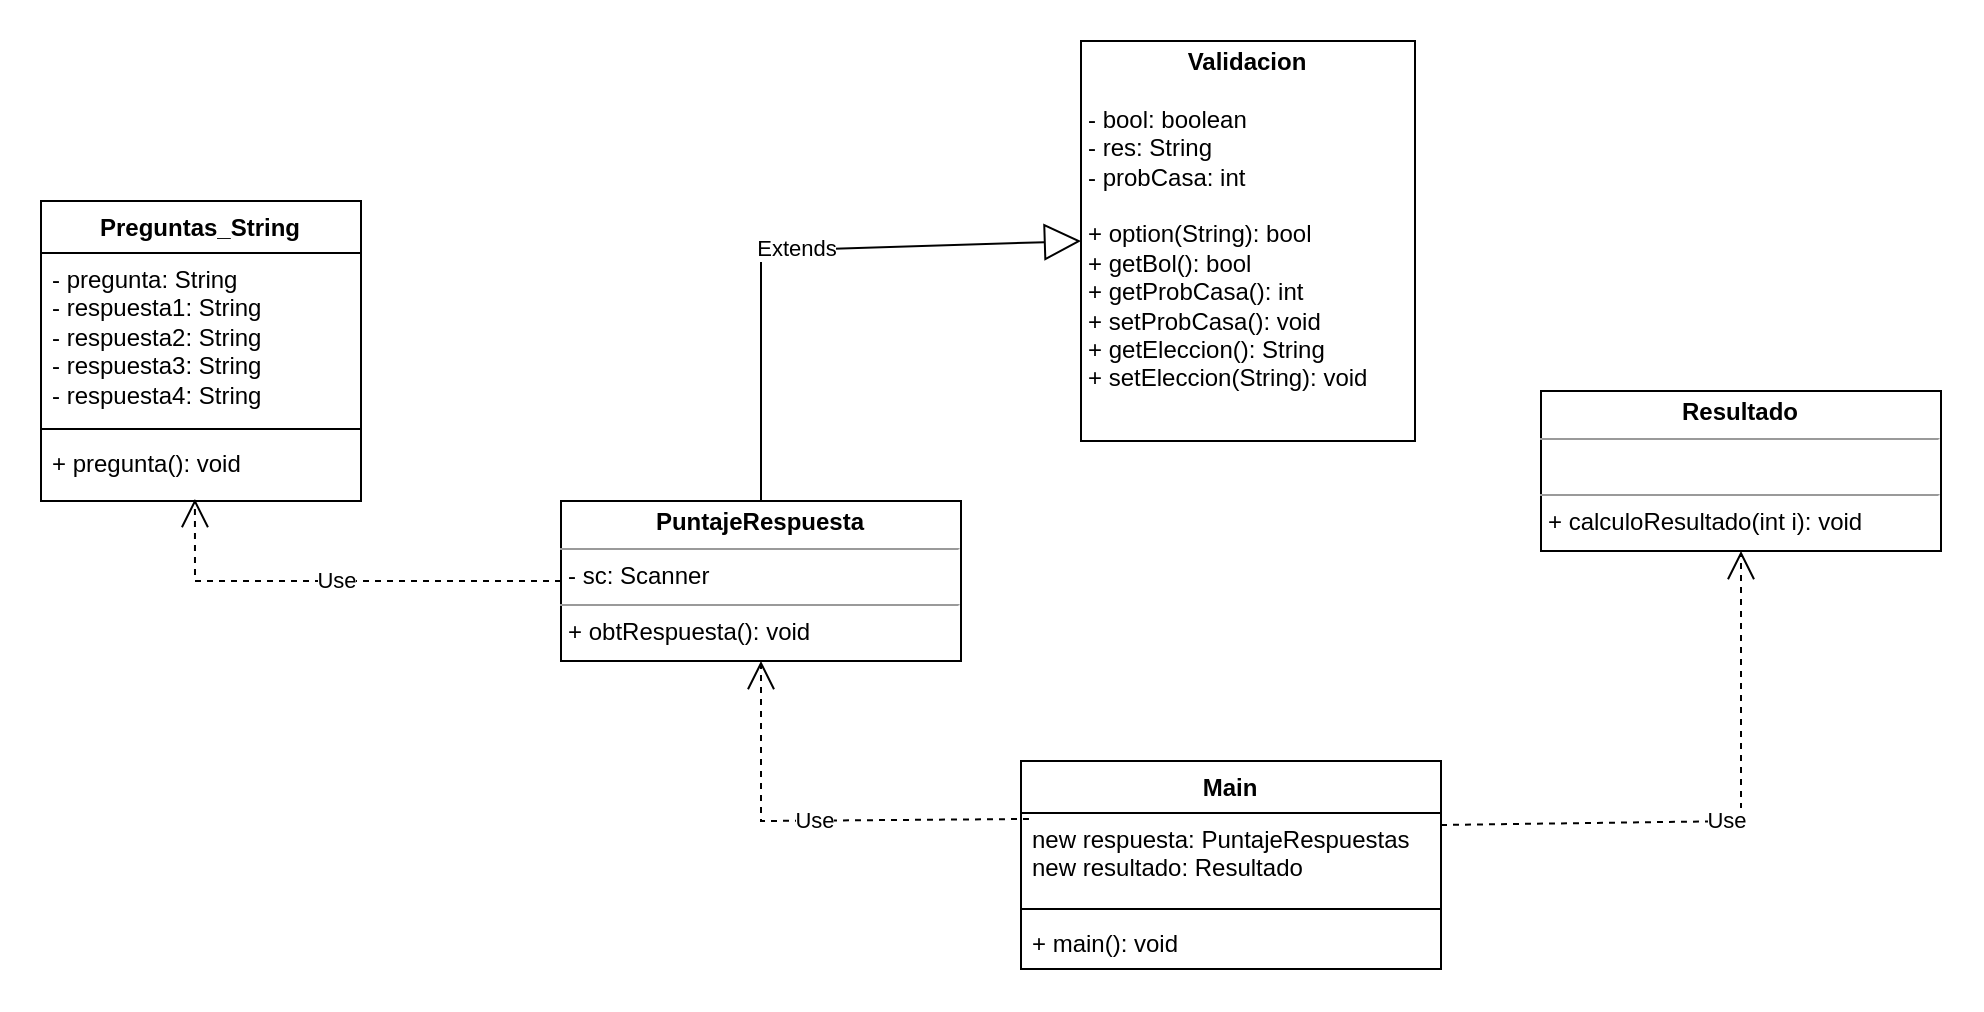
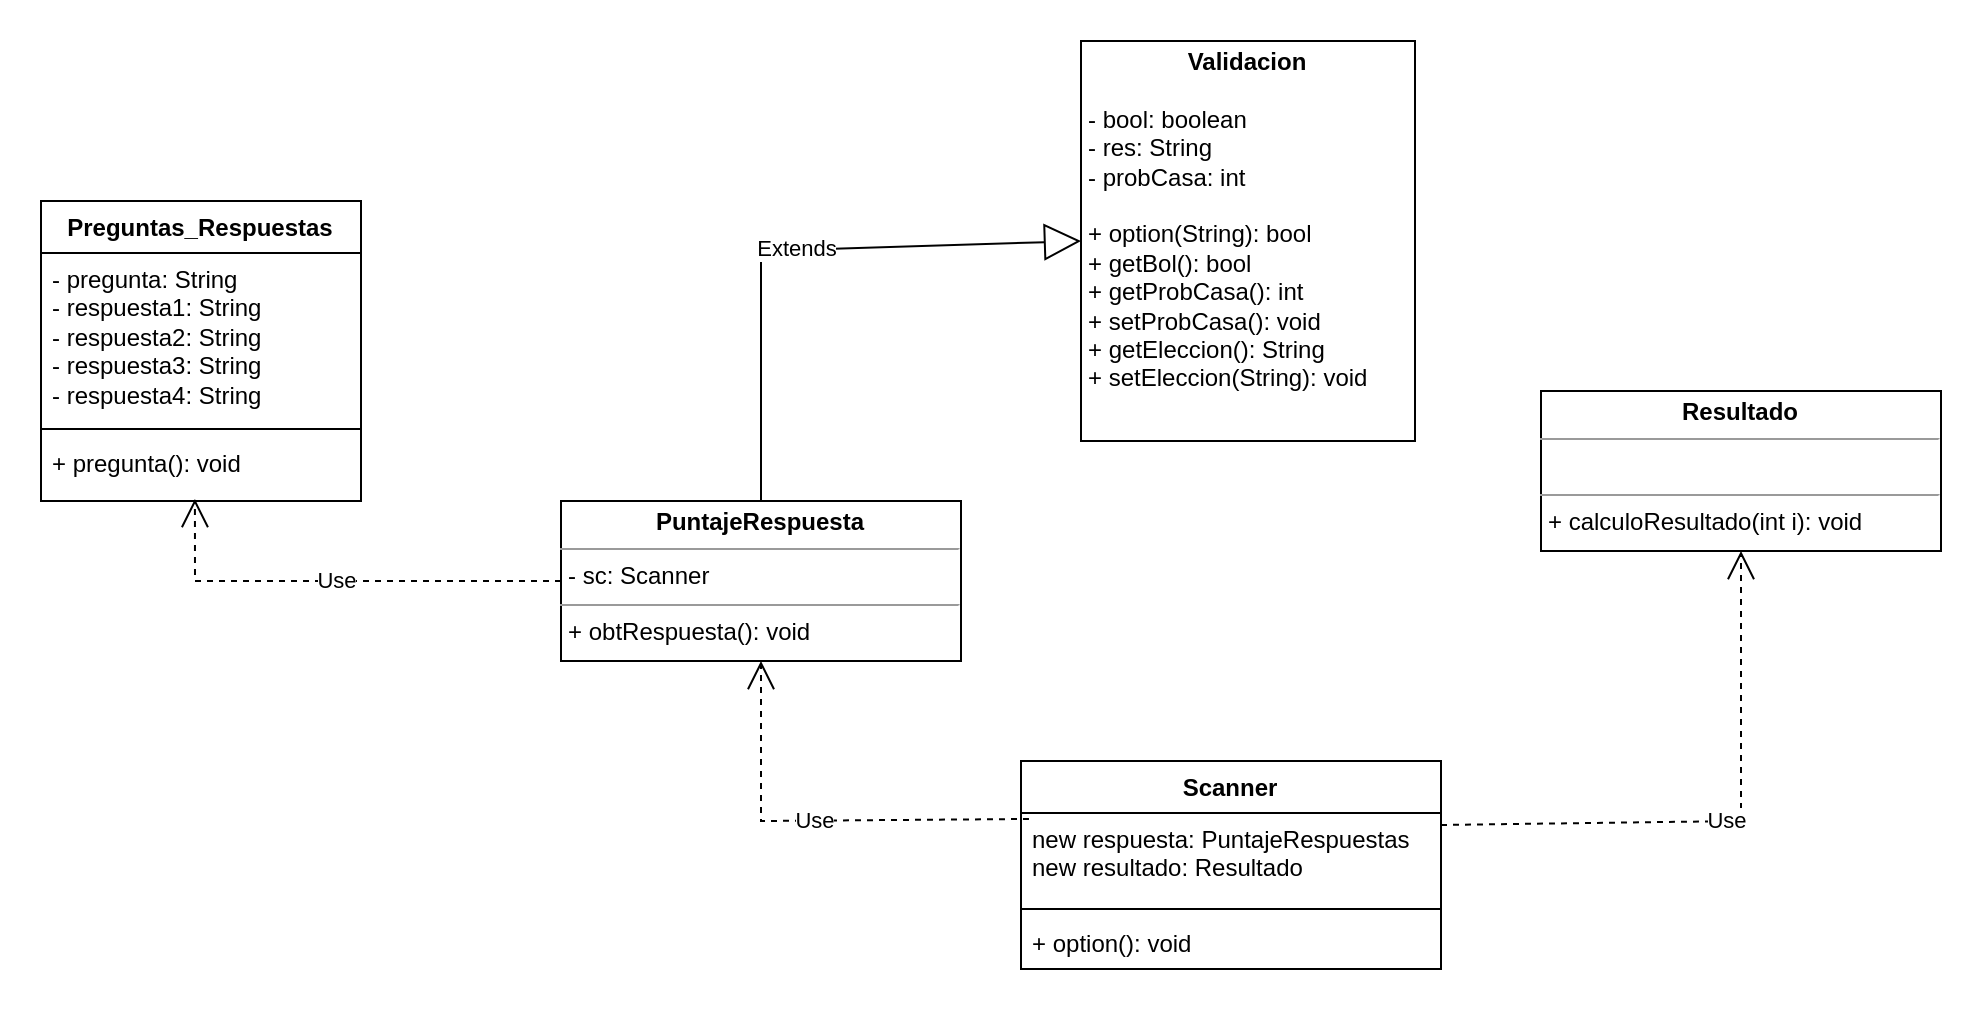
(201, 229) -> (201, 229)
(1231, 789) -> (1231, 789)
(1111, 945) -> (1125, 945)
